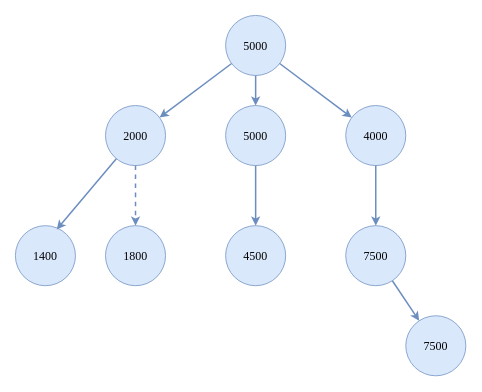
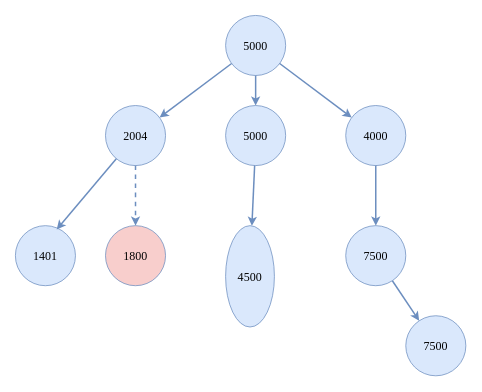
(135, 135) -> (135, 135)
(45, 255) -> (45, 255)
(135, 255) -> (135, 255)
(255, 255) -> (250, 276)
